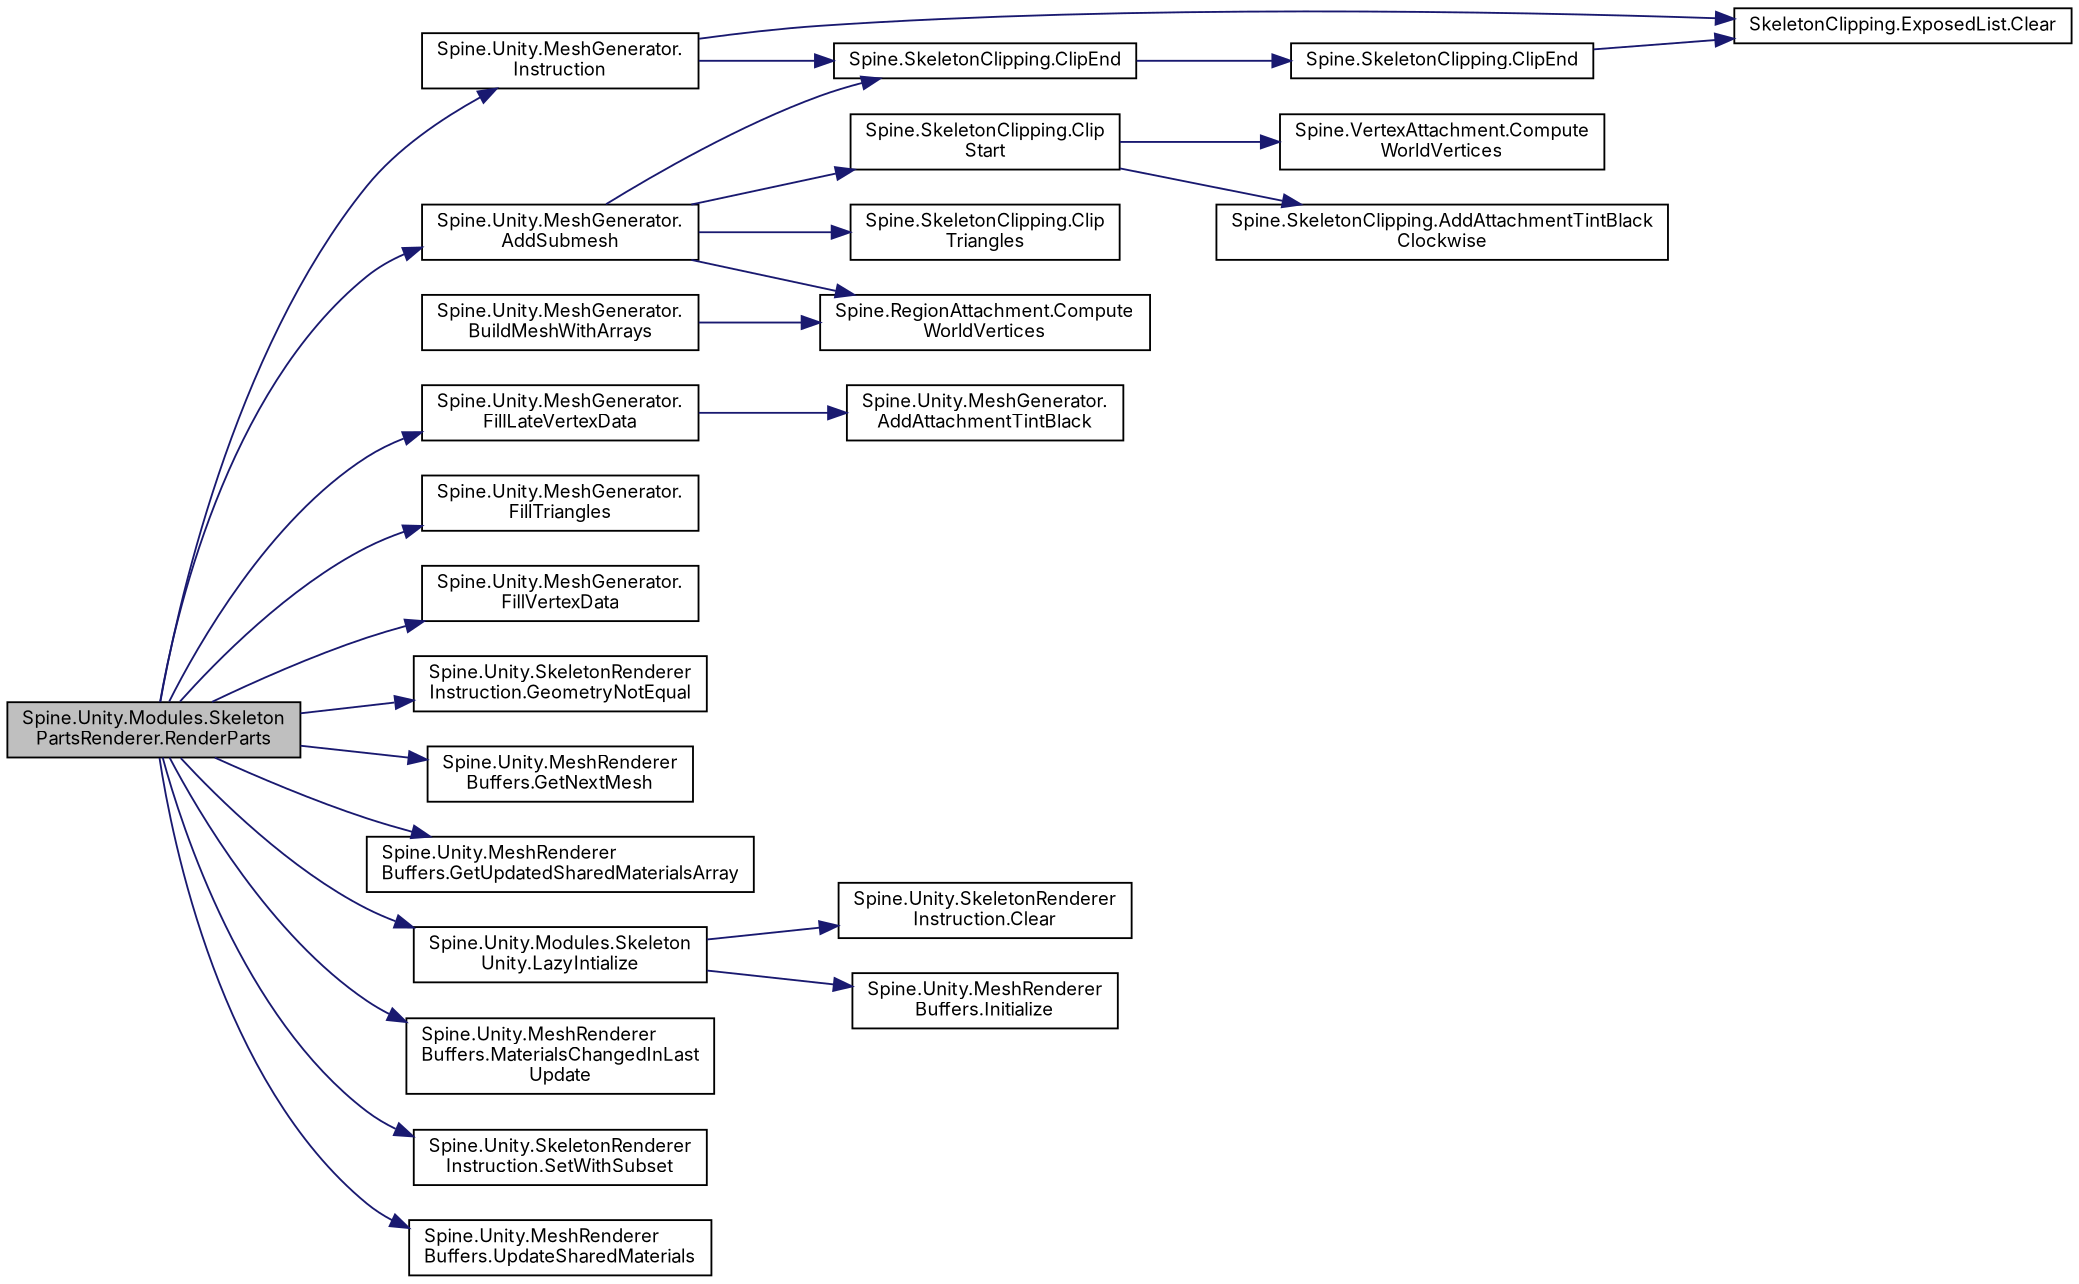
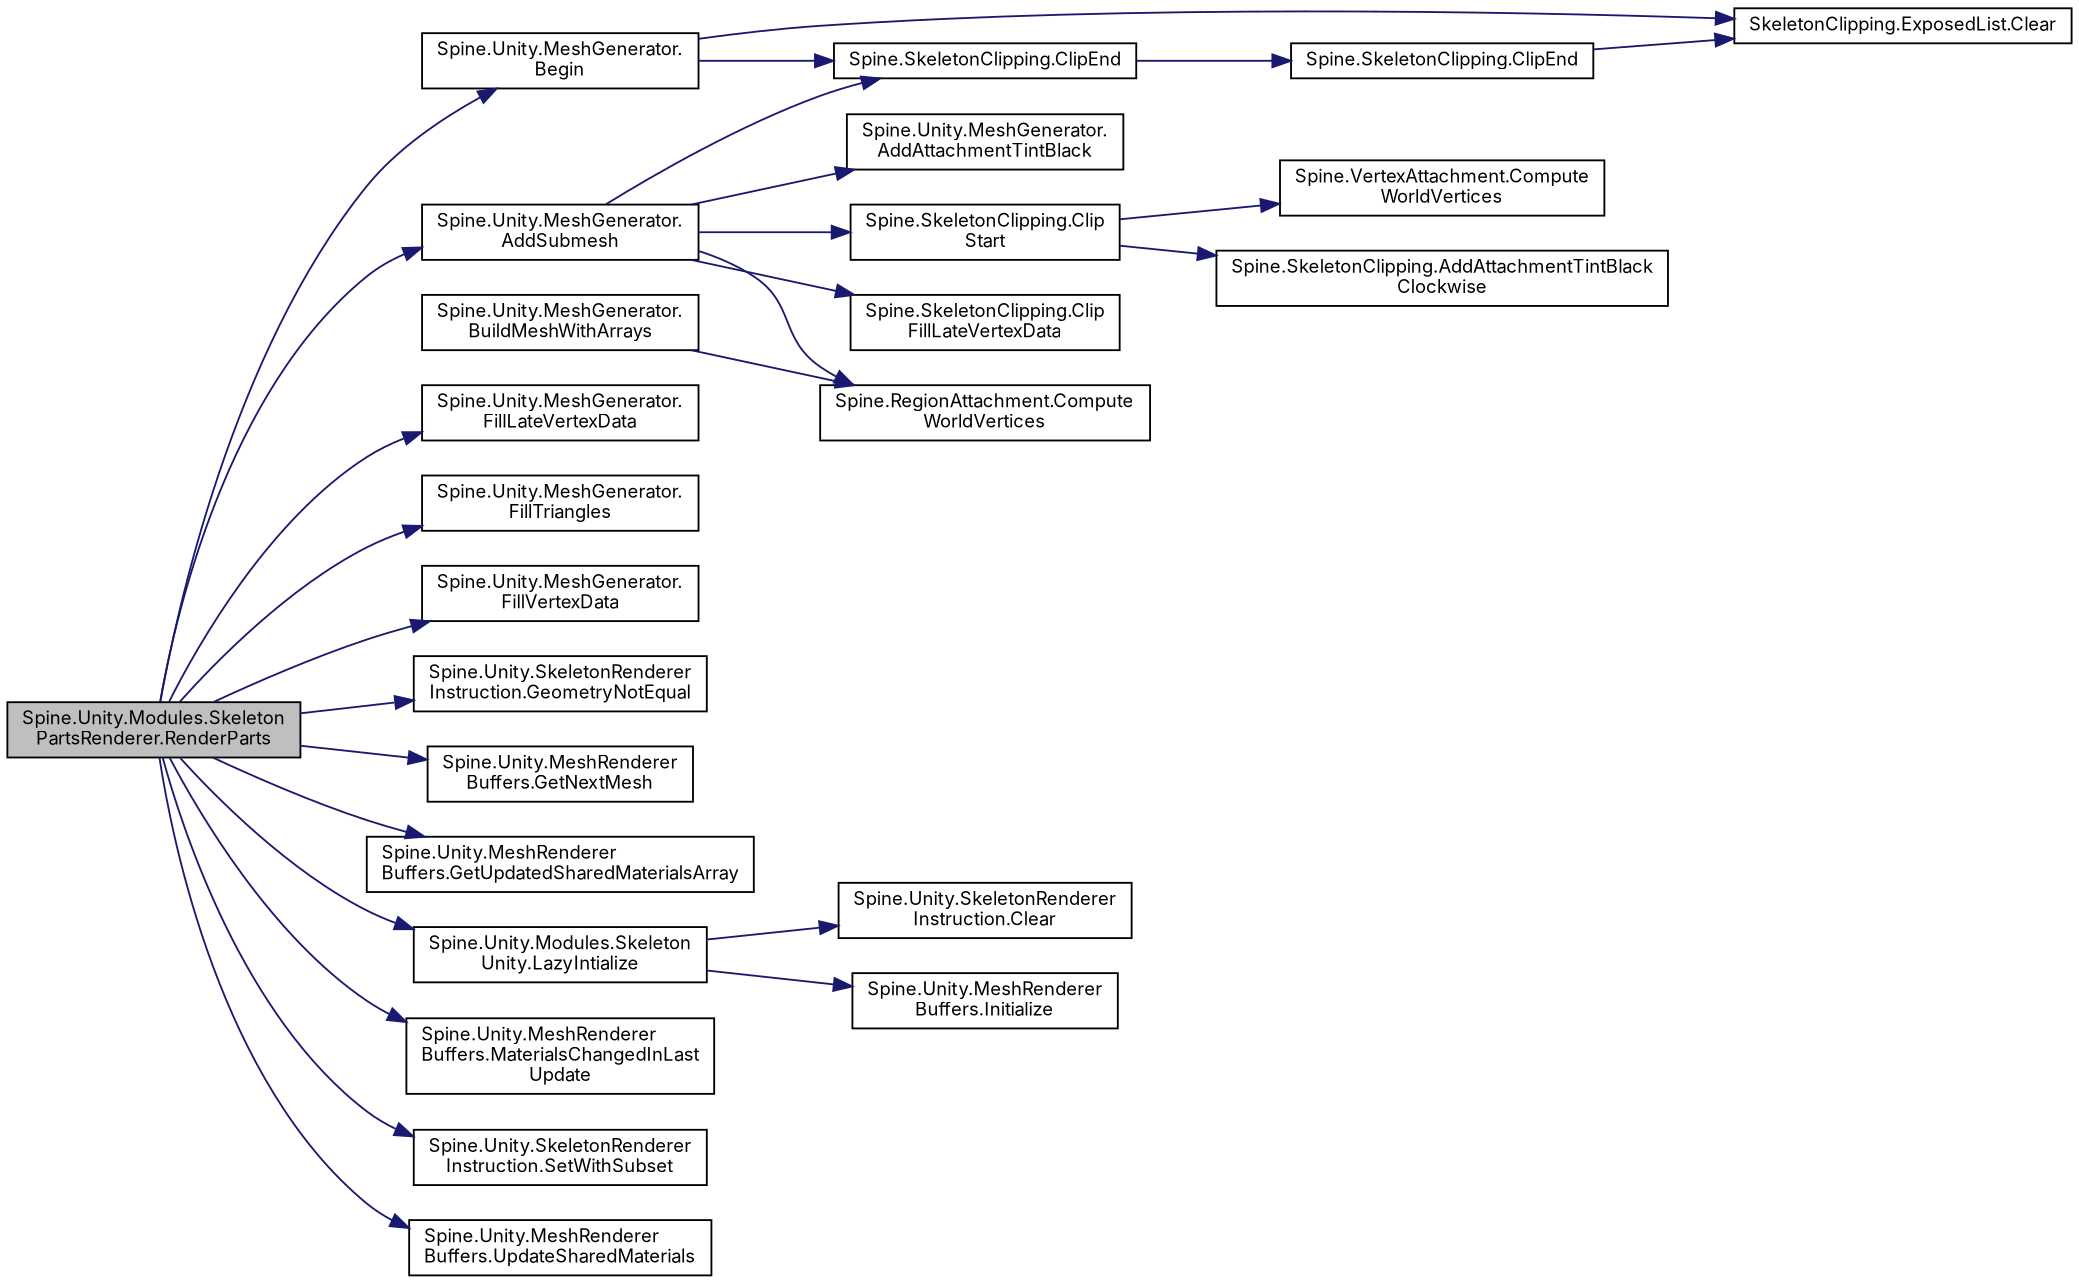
(560, 61) -> (560, 61)
(985, 232) -> (985, 323)
(763, 413) -> (764, 189)
